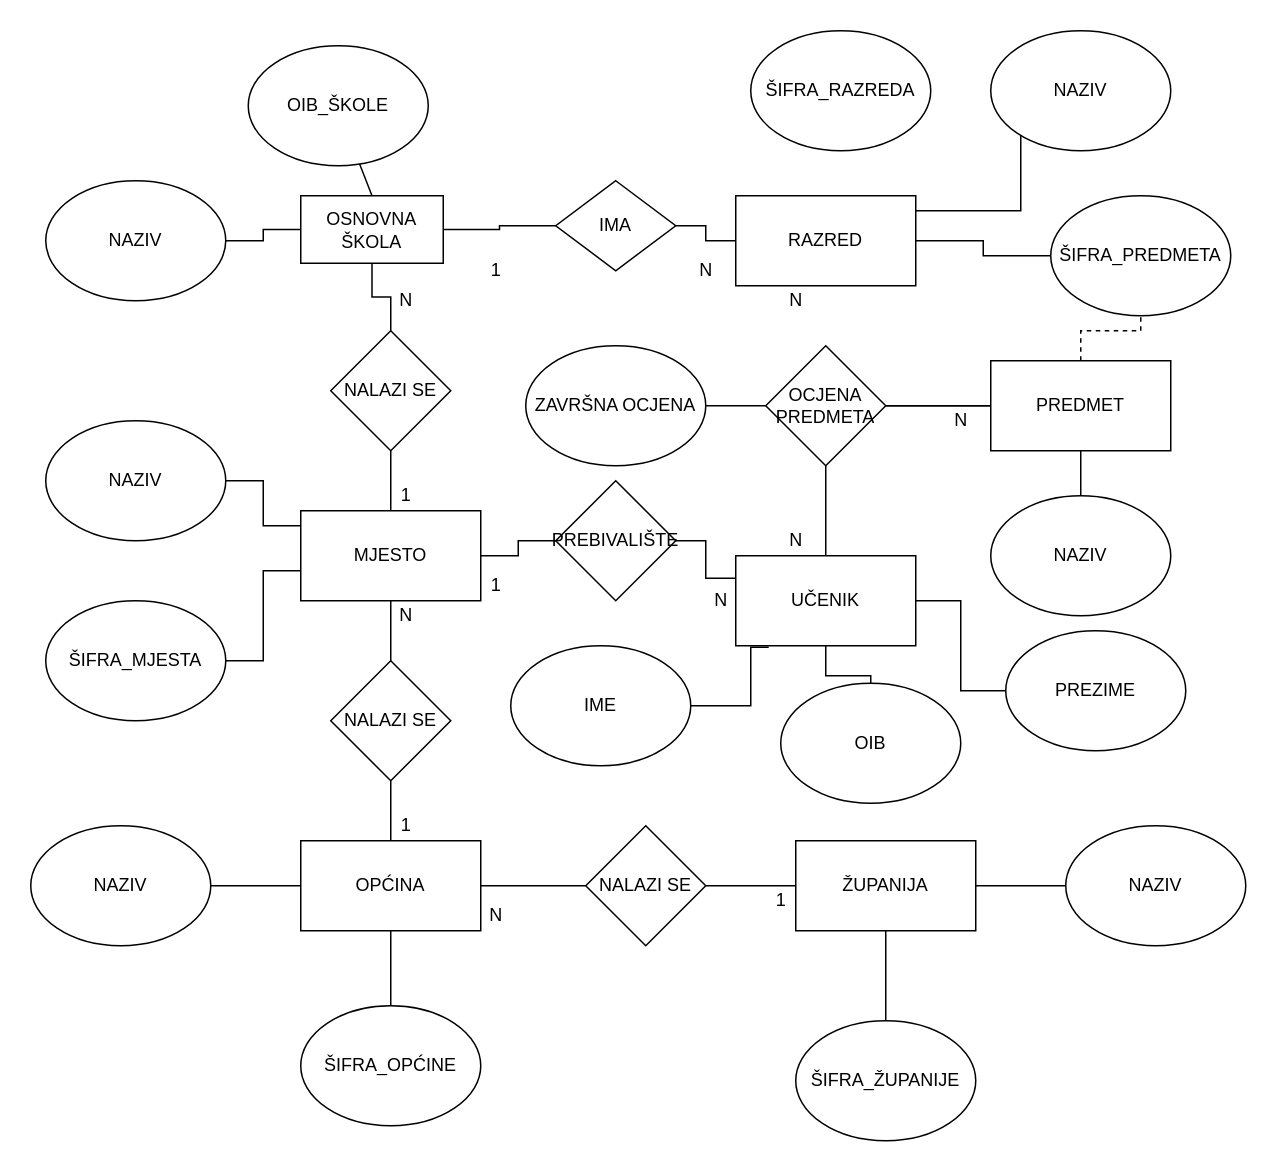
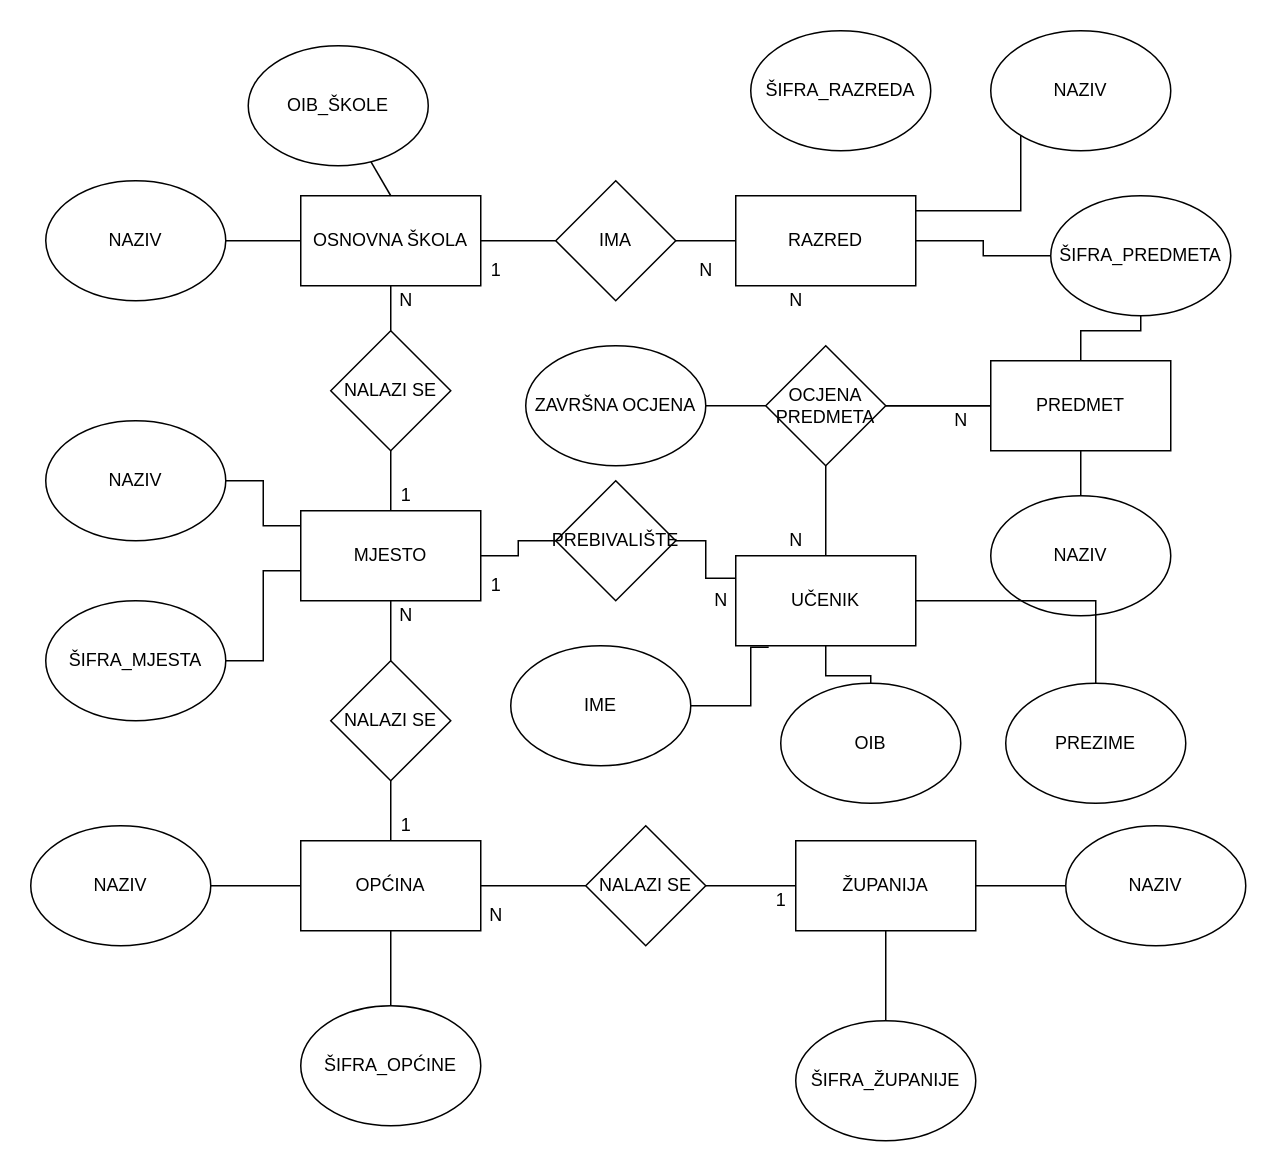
(616, 226) -> (616, 241)
(372, 230) -> (391, 241)
(1105, 331) -> (1105, 331)
(1096, 691) -> (1096, 743)
